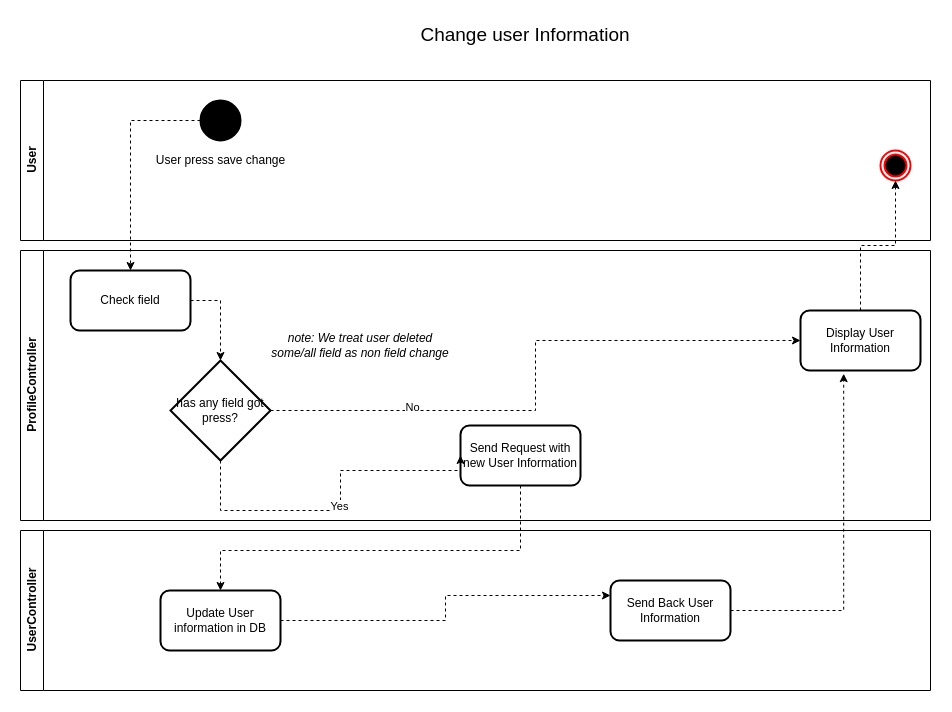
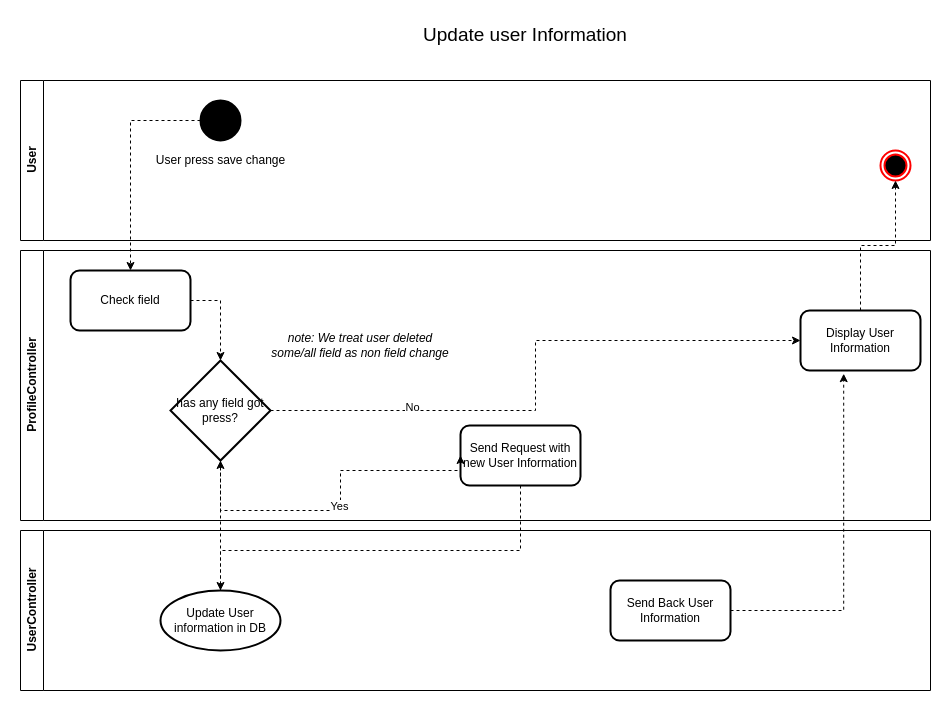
(526, 36) -> (526, 36)
(446, 612) -> (221, 532)
(221, 621) -> (221, 621)
